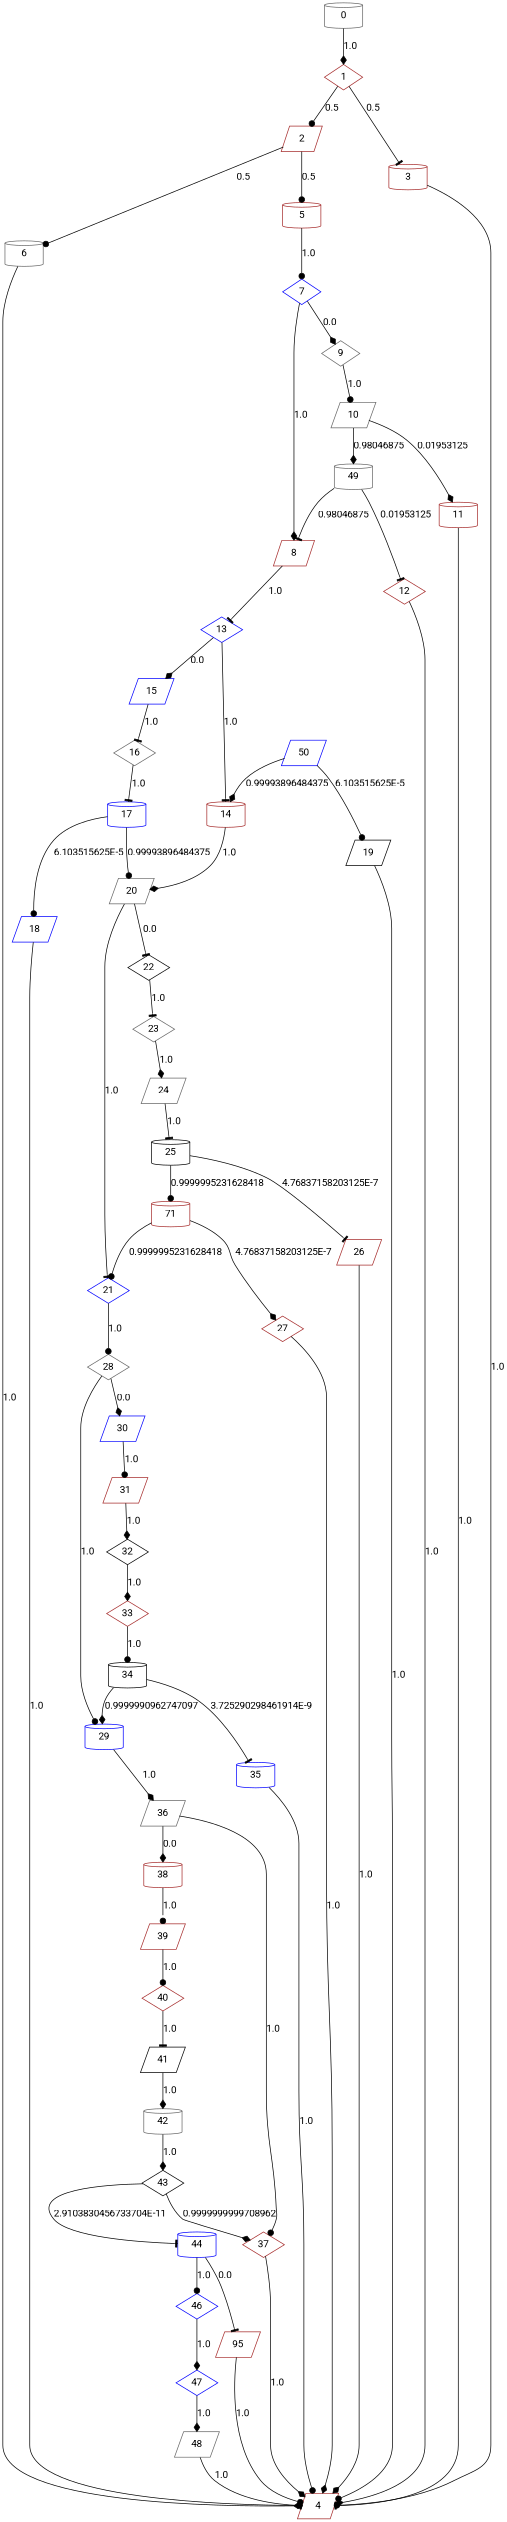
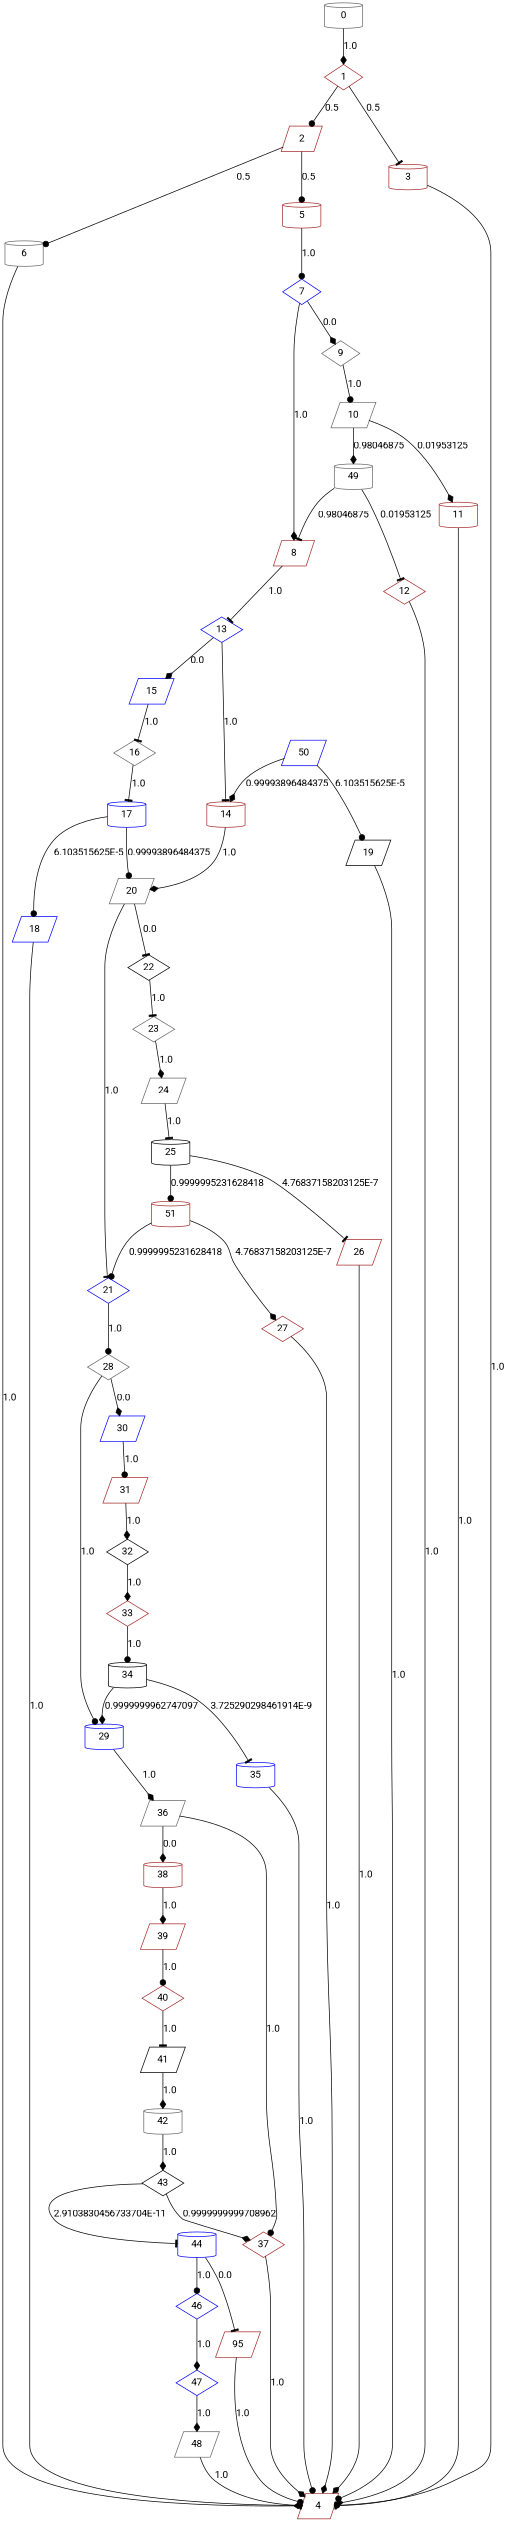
(171, 1214) -> (171, 1214)
(152, 1706) -> (152, 1706)
(163, 1902) -> (163, 1902)
